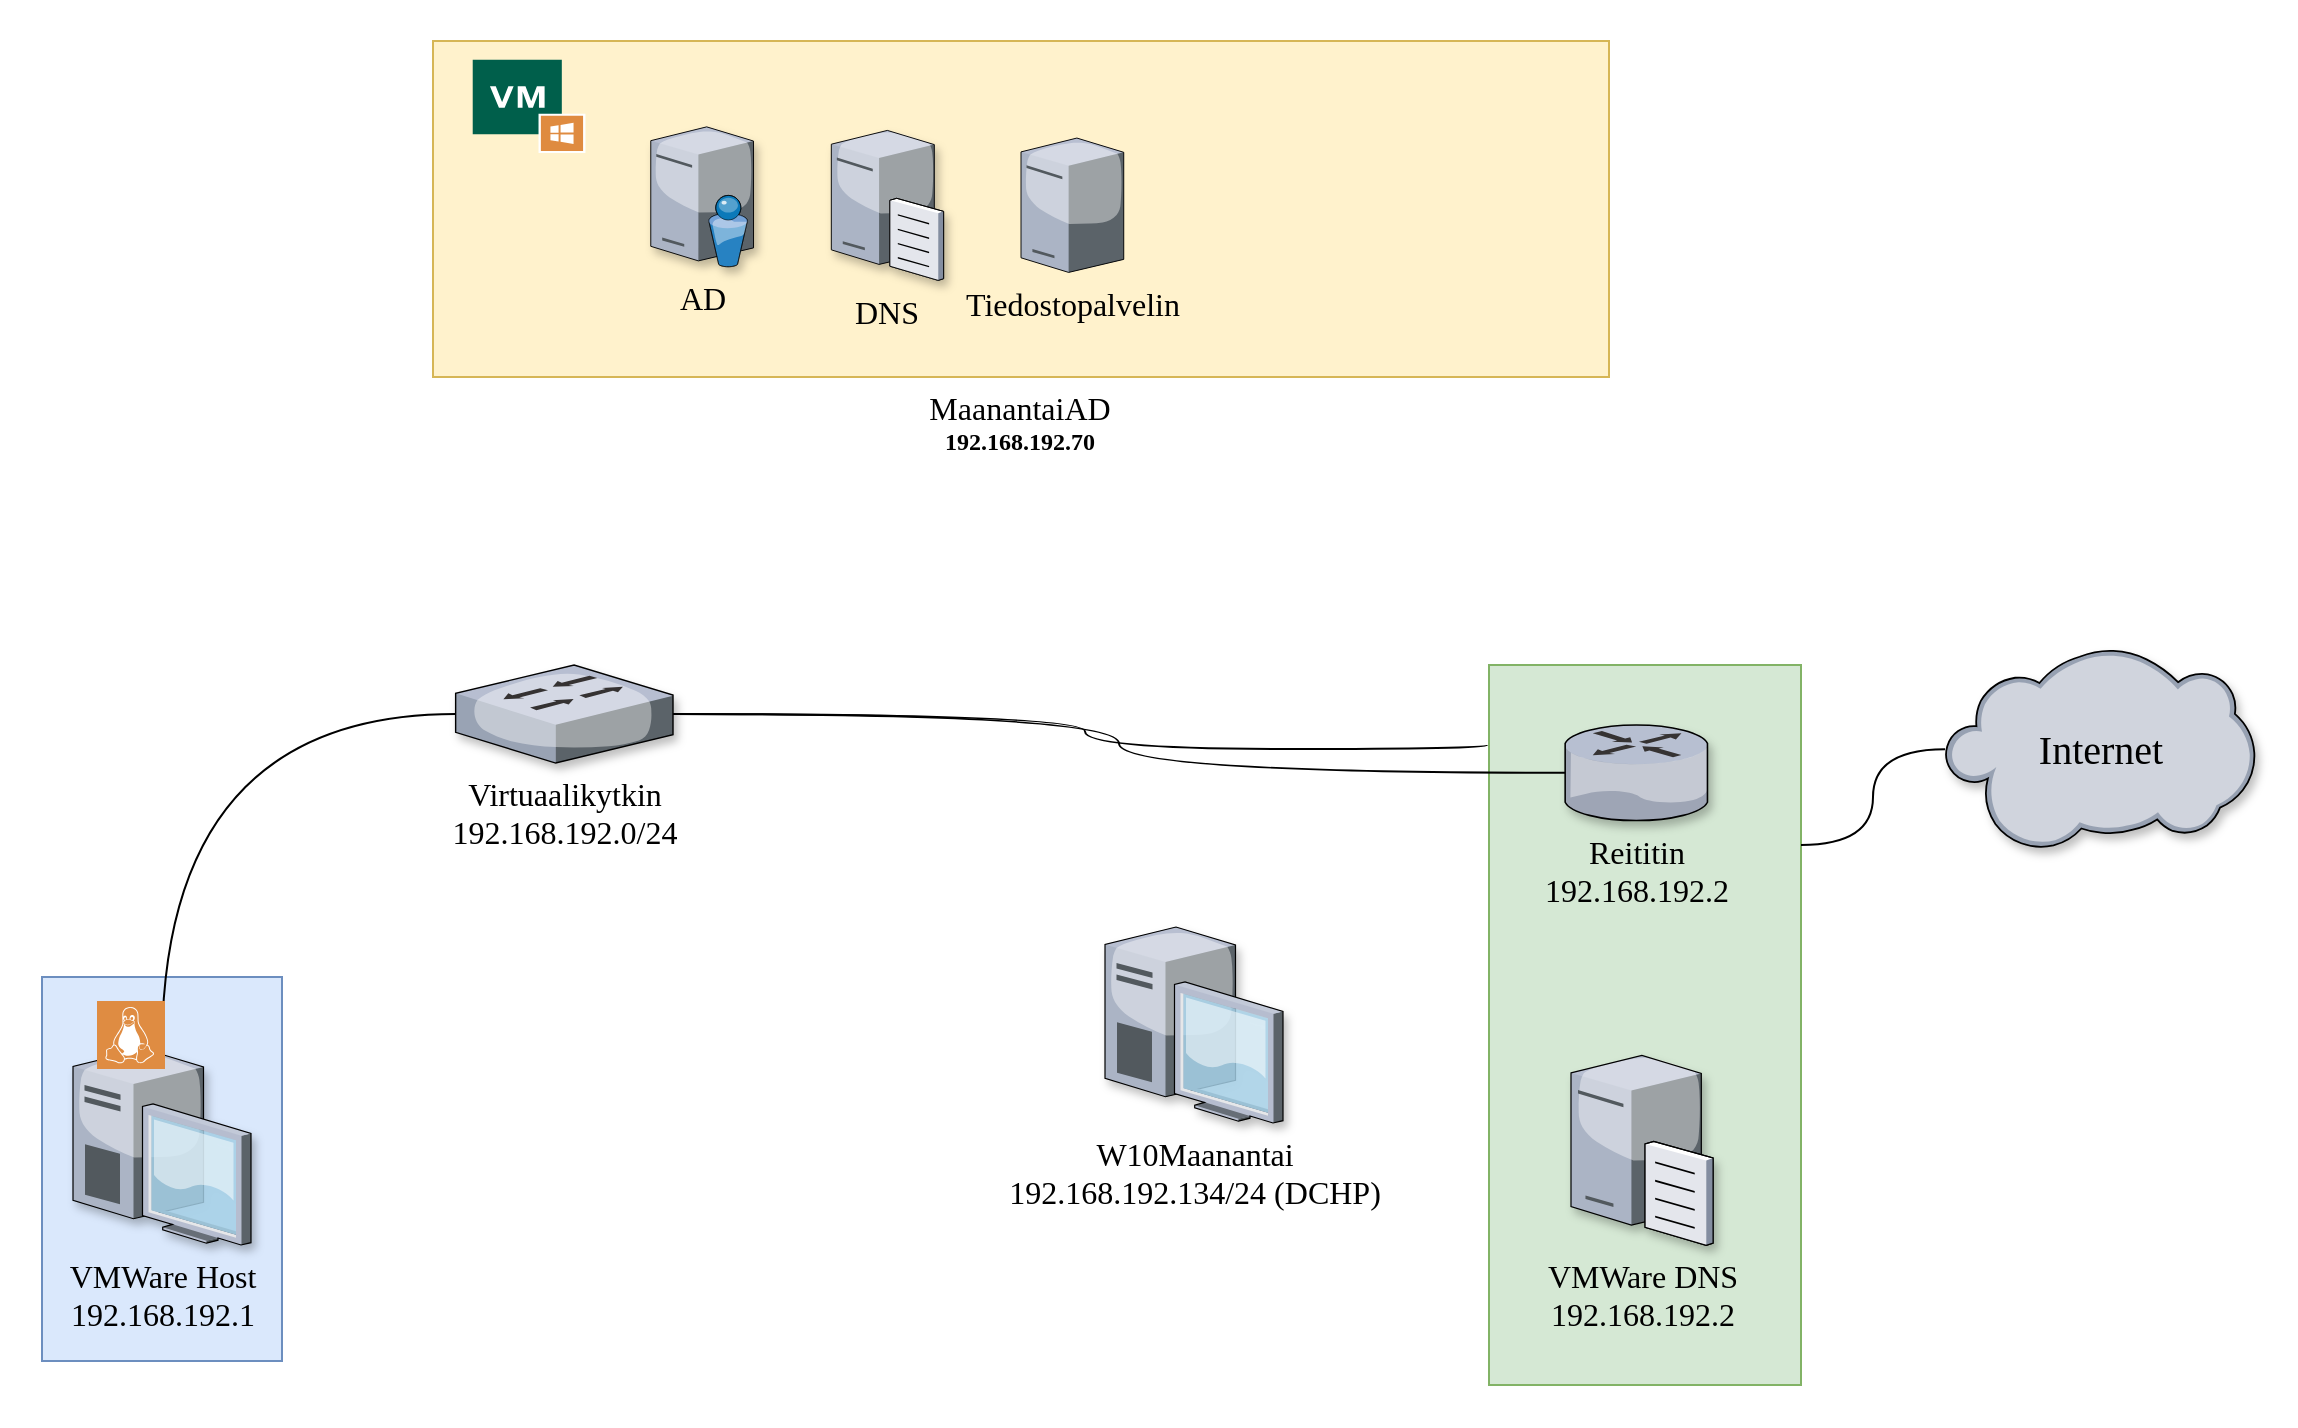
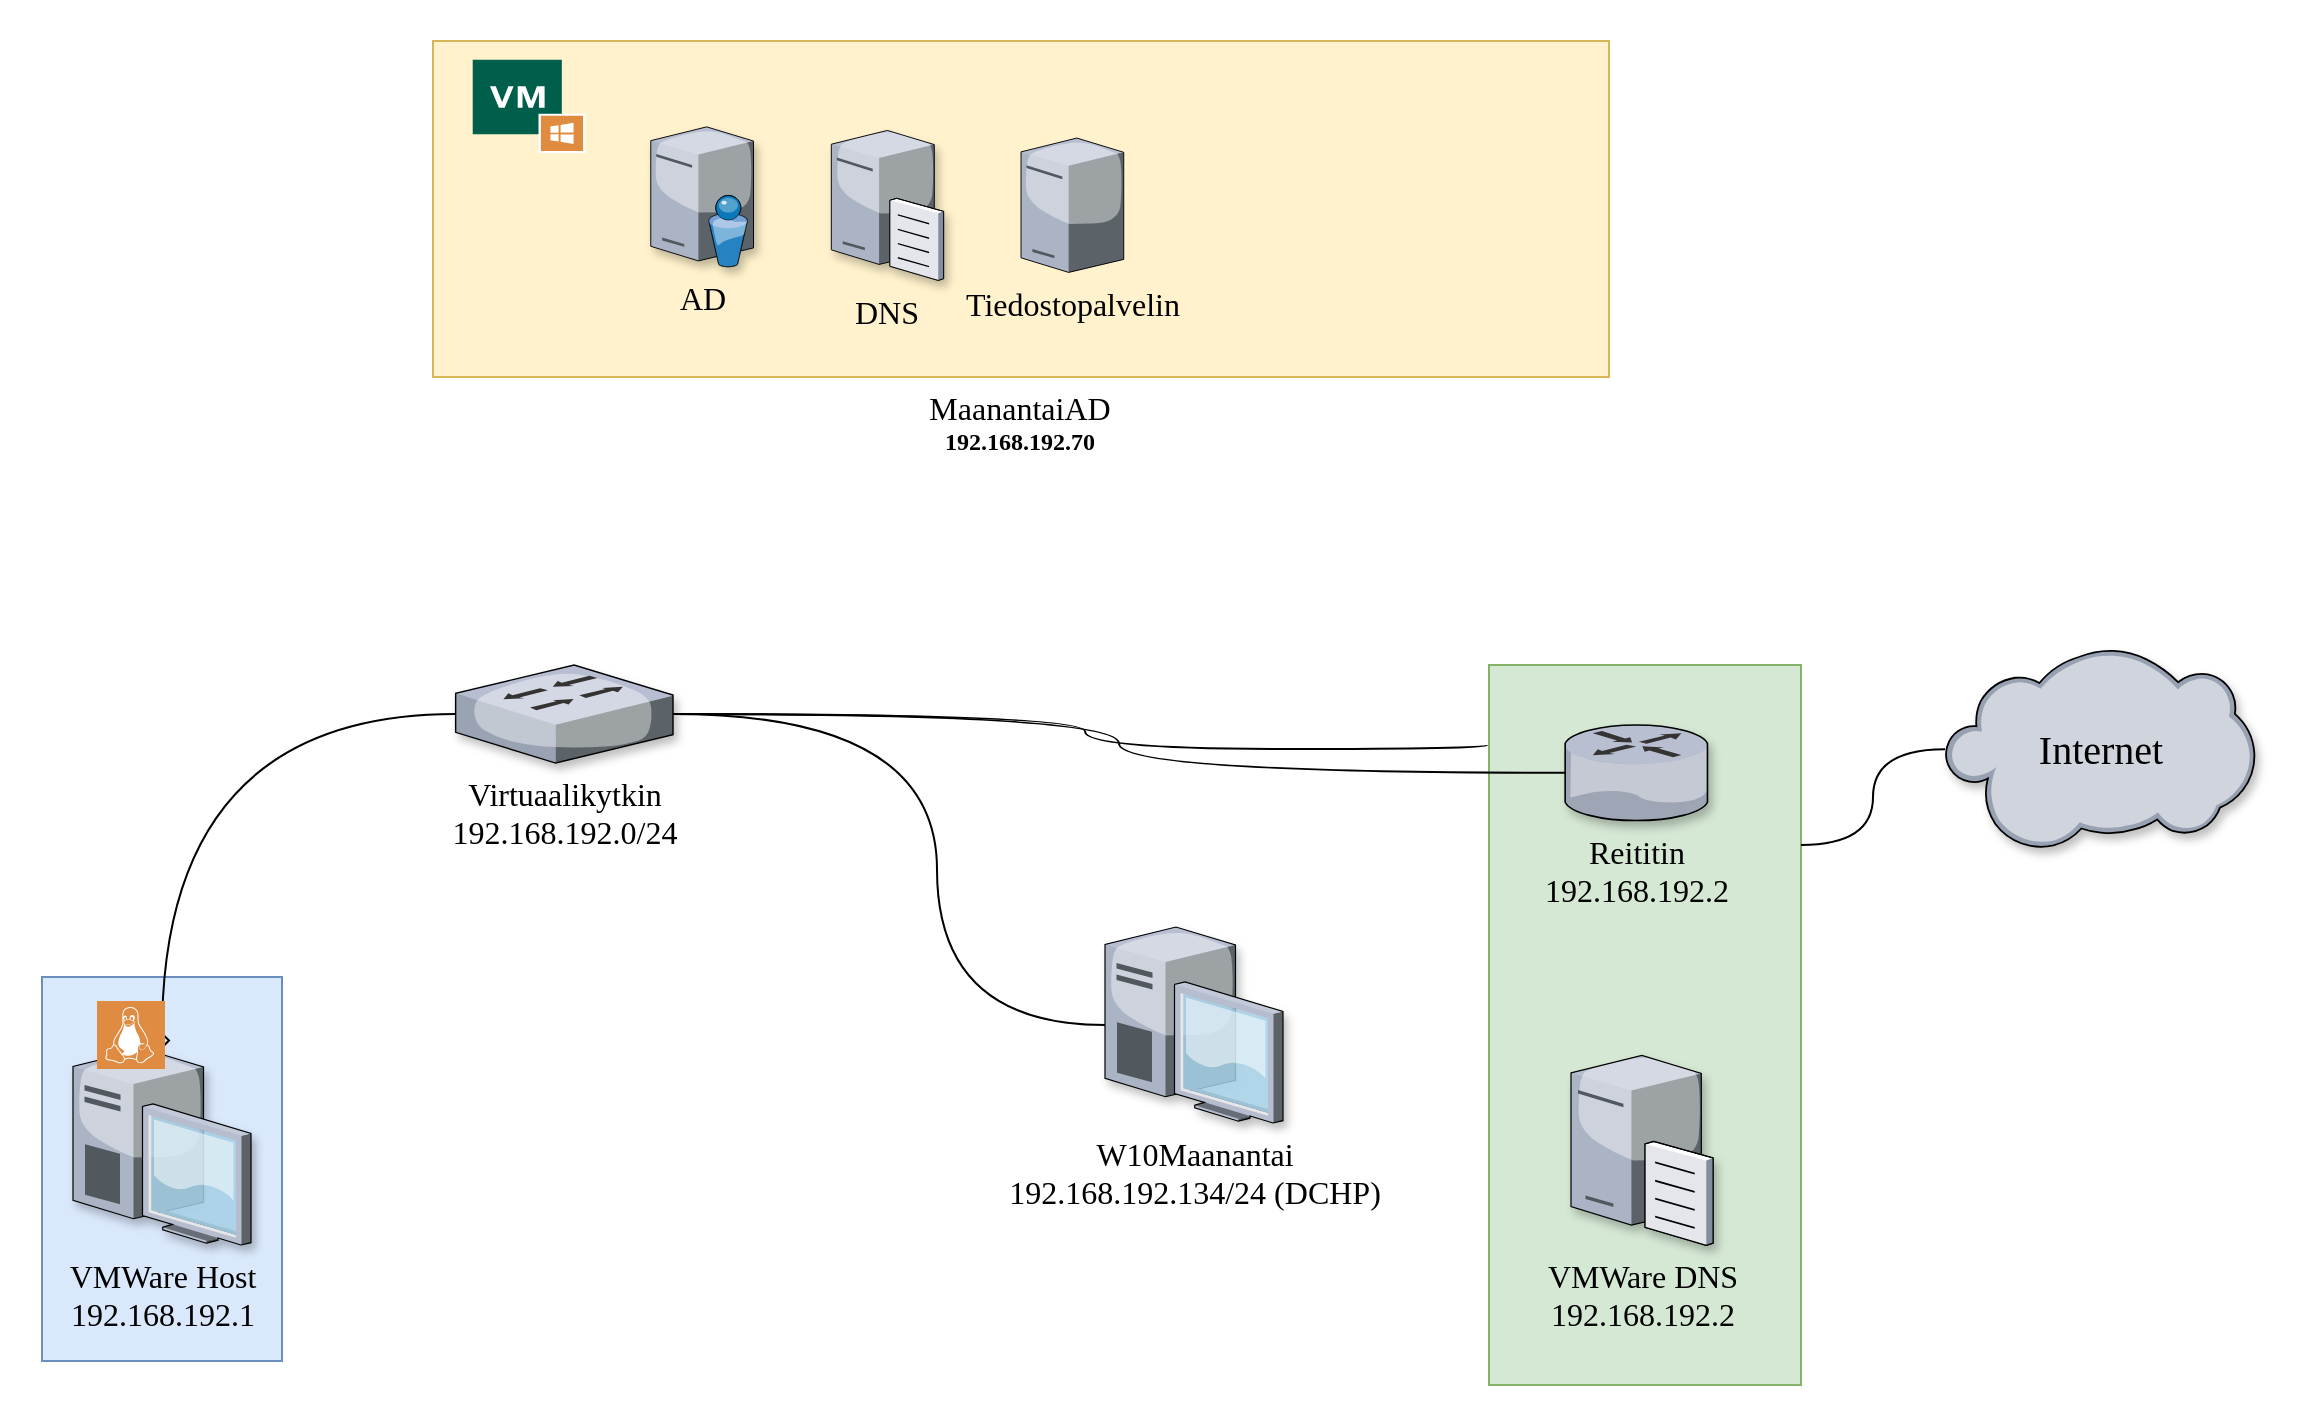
none -> (936, 859)
(163, 1036) -> (211, 826)
